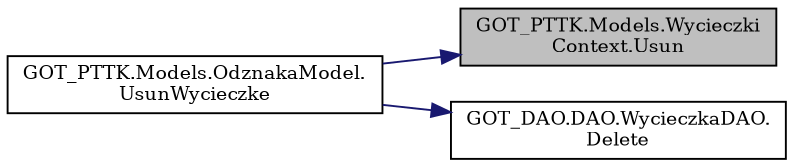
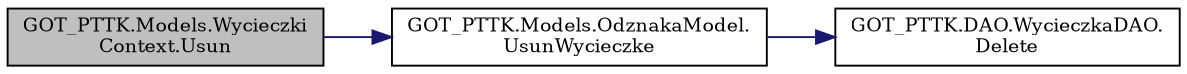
(412, 60) -> (348, 37)
(618, 130) -> (1008, 37)
